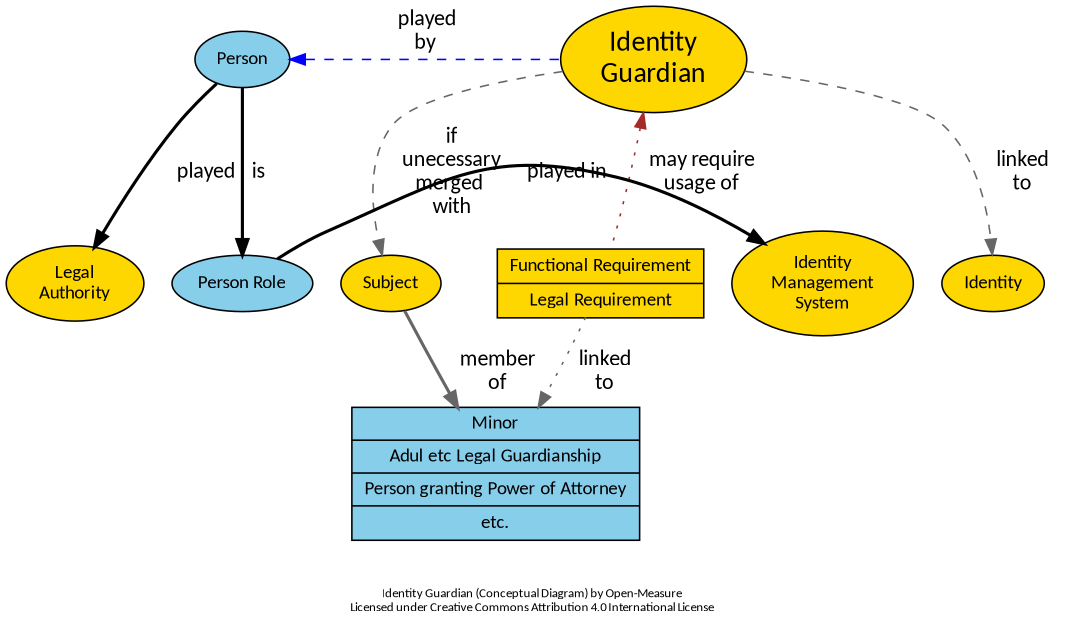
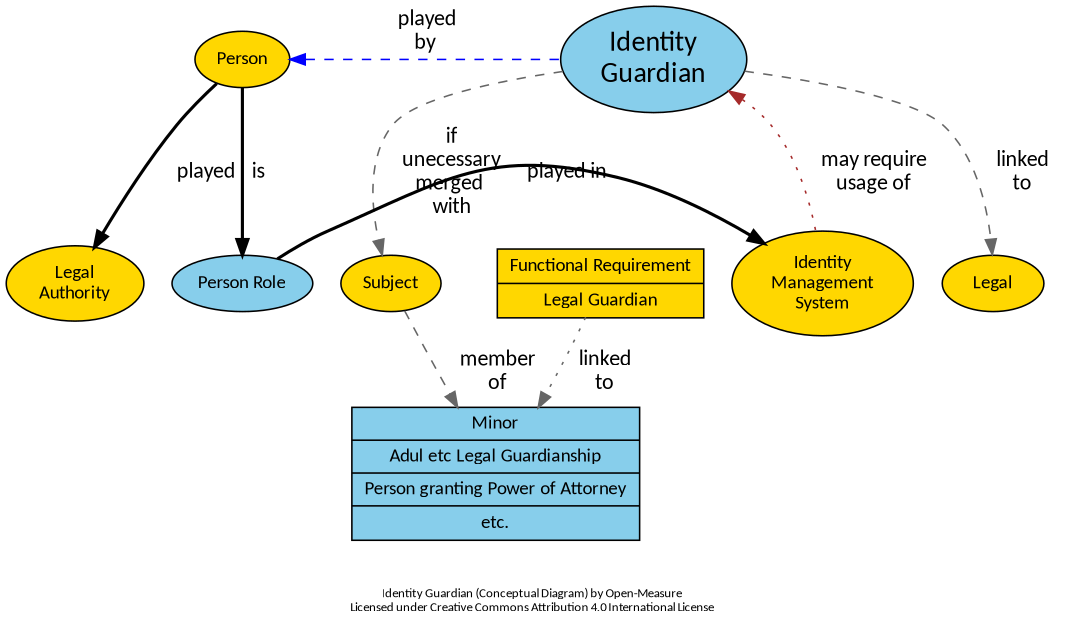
(242, 59) -> (242, 59)
(654, 59) -> (654, 59)
(626, 192) -> (792, 158)
(993, 283) -> (993, 283)
(601, 300) -> (601, 300)
(427, 353) -> (427, 353)
